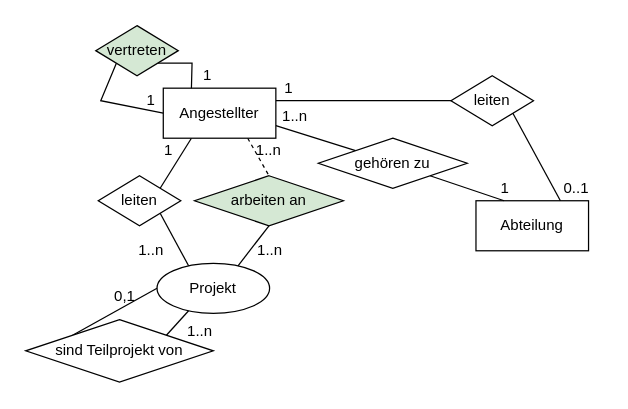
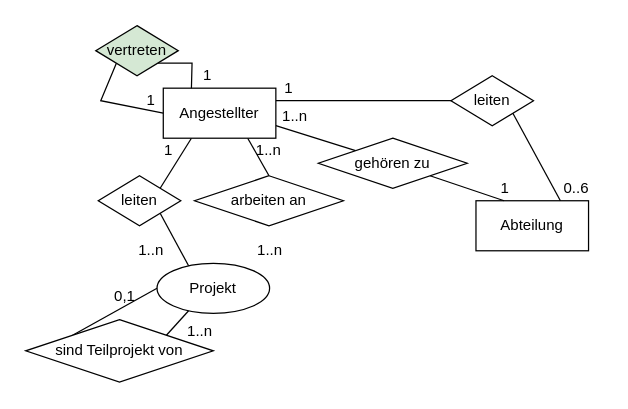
(258, 157) -> (258, 157)
(576, 188) -> (576, 188)
(269, 201) -> (269, 201)
(253, 246) -> none
